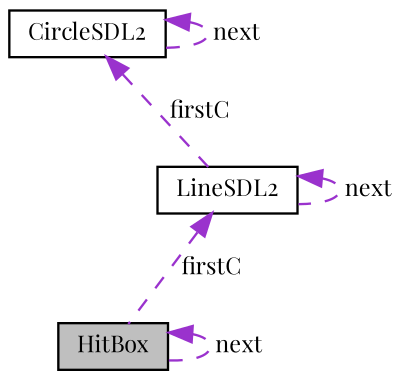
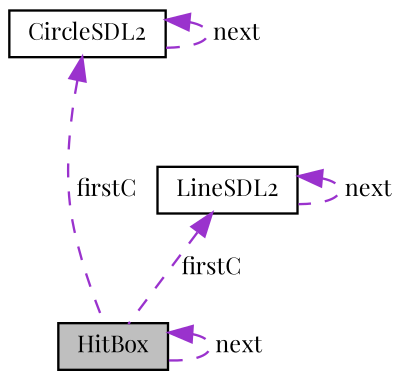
(166, 121) -> (70, 204)
